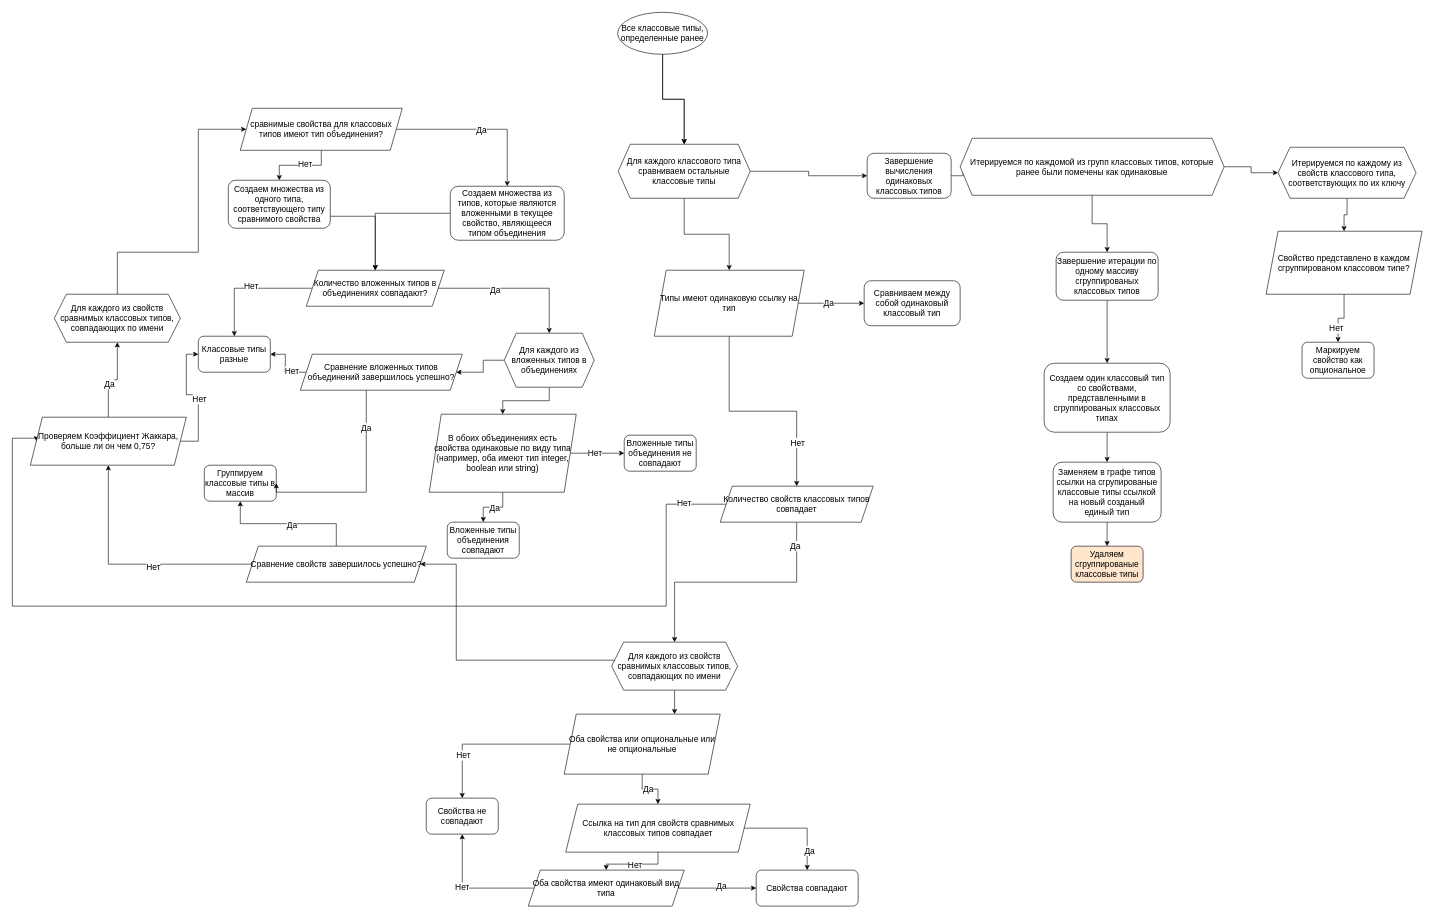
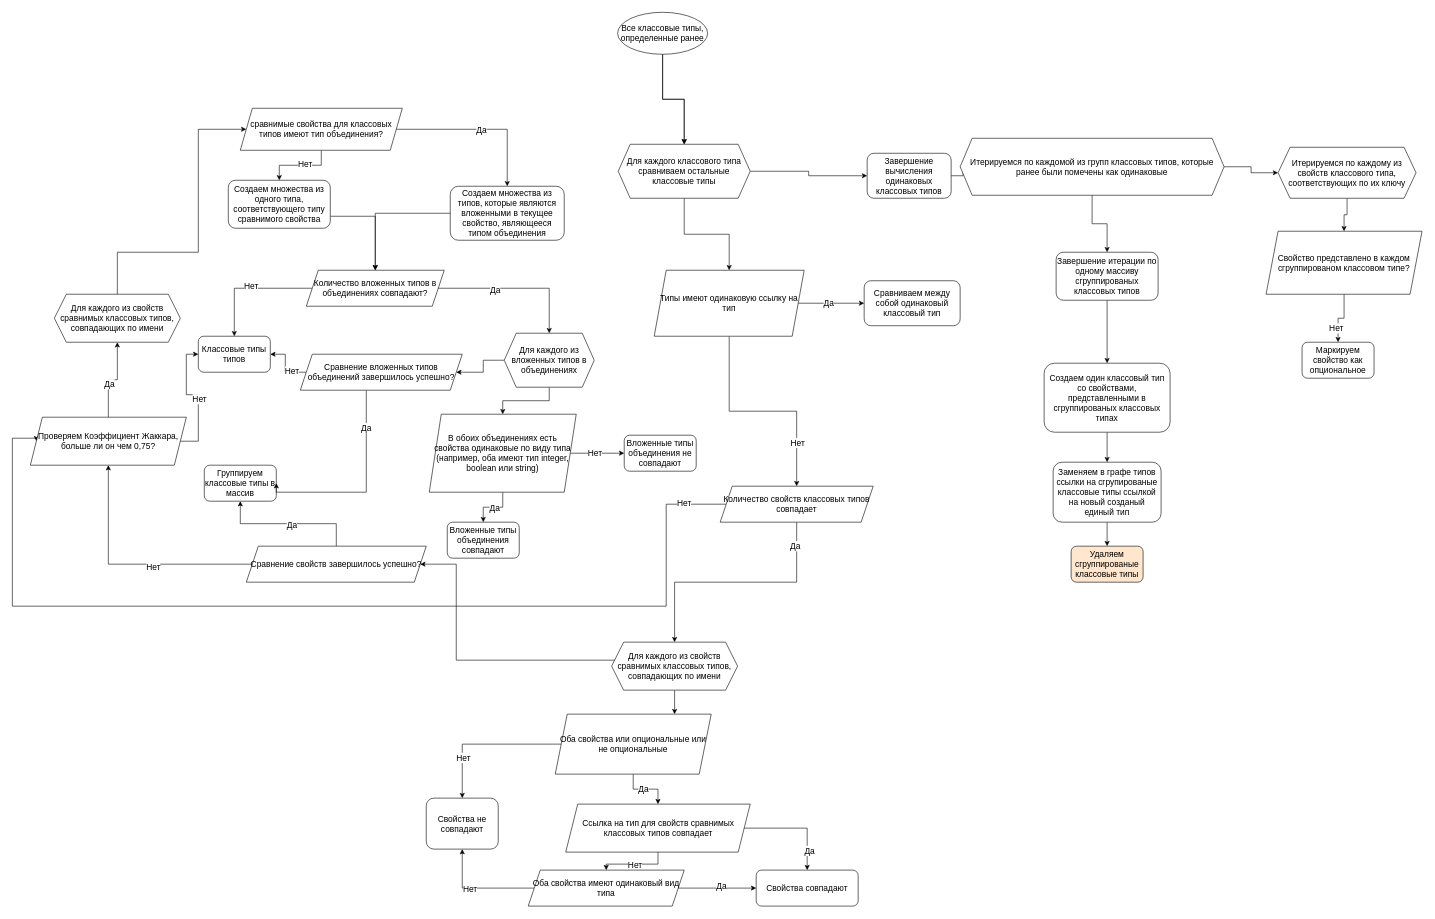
(234, 354) -> (234, 354)
(642, 744) -> (633, 744)
(462, 816) -> (462, 824)
